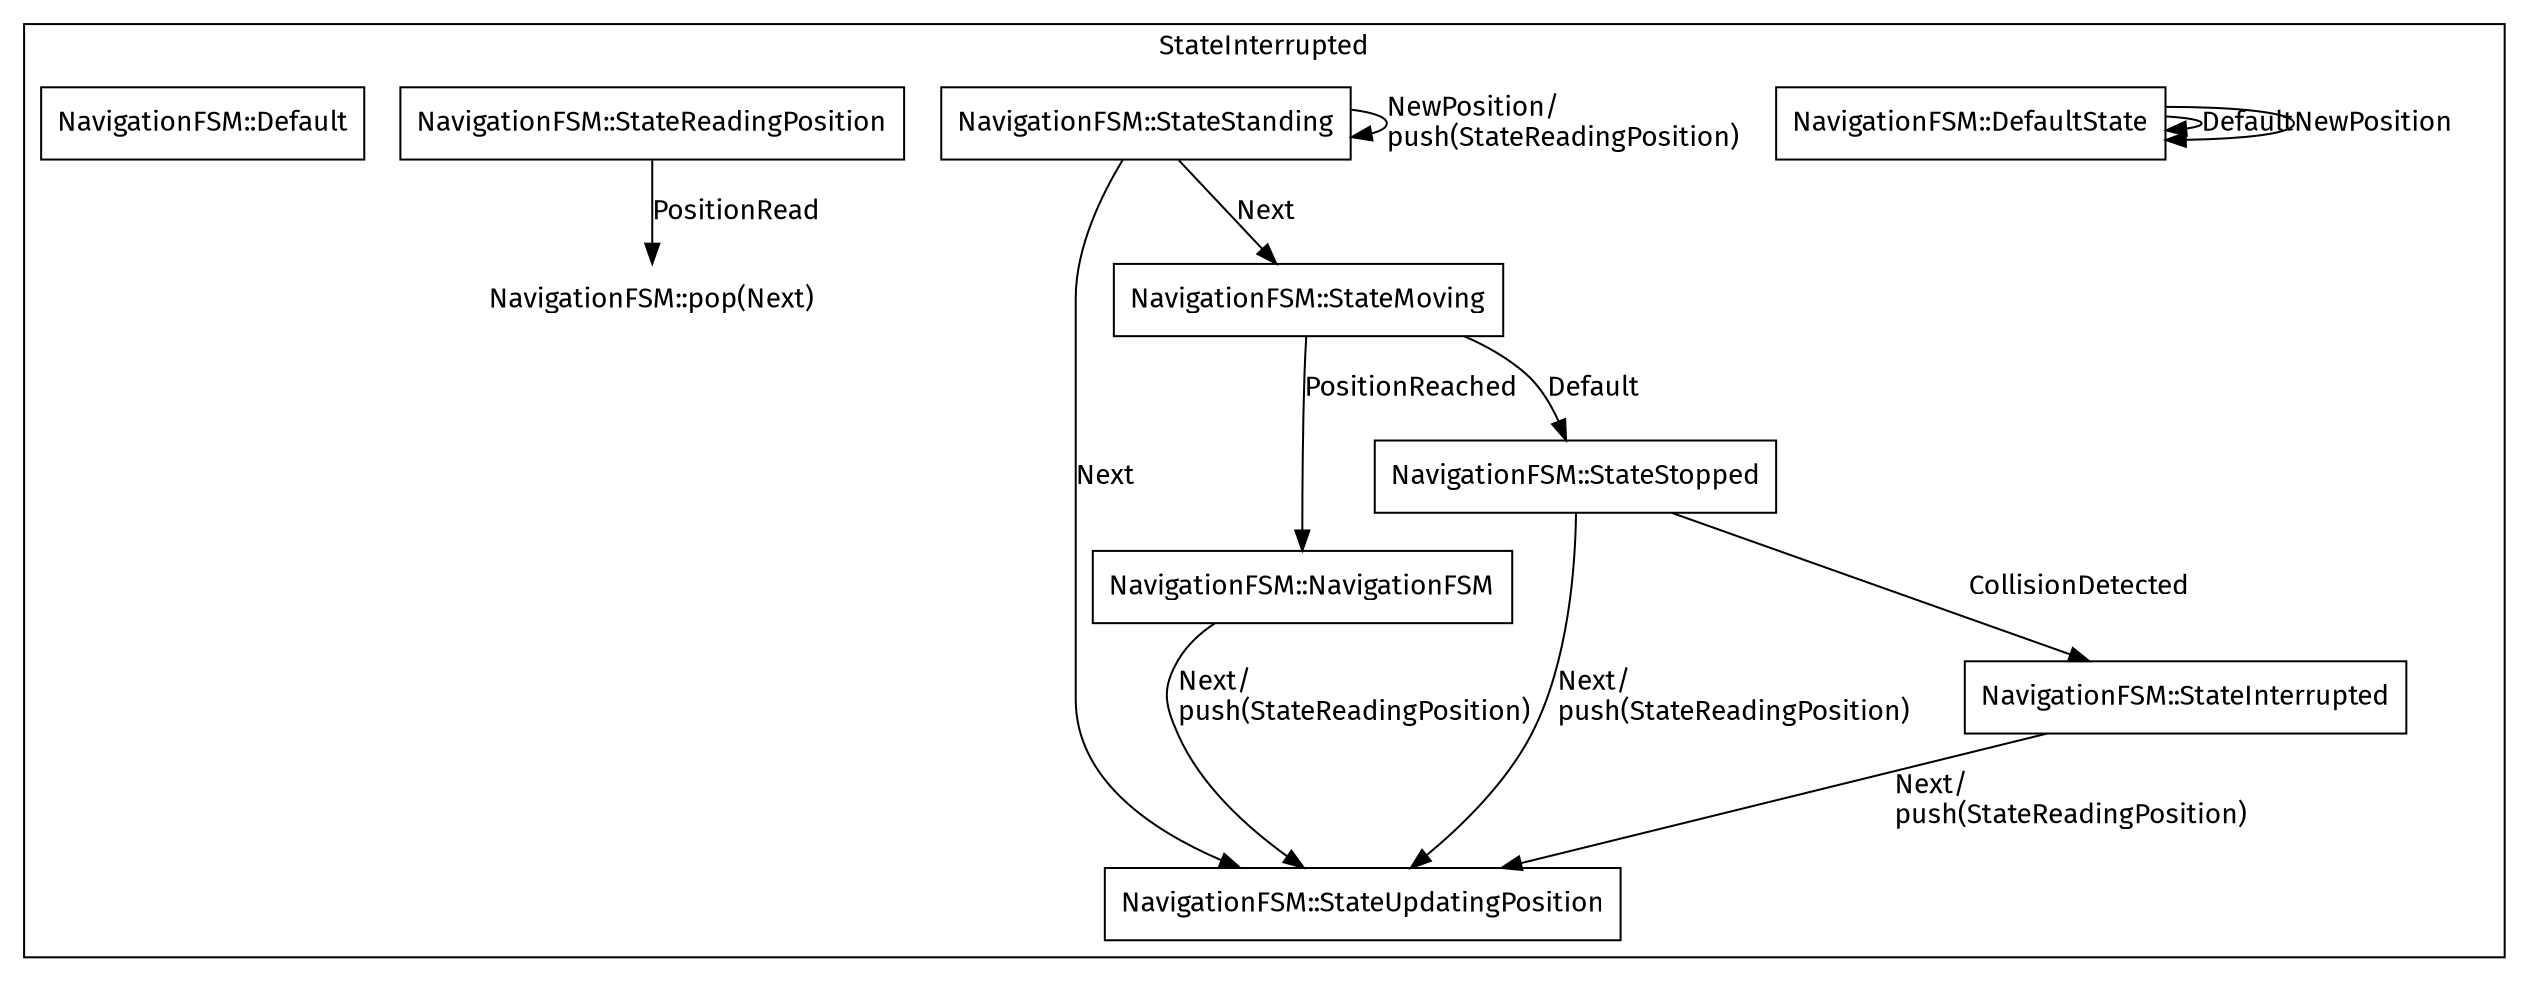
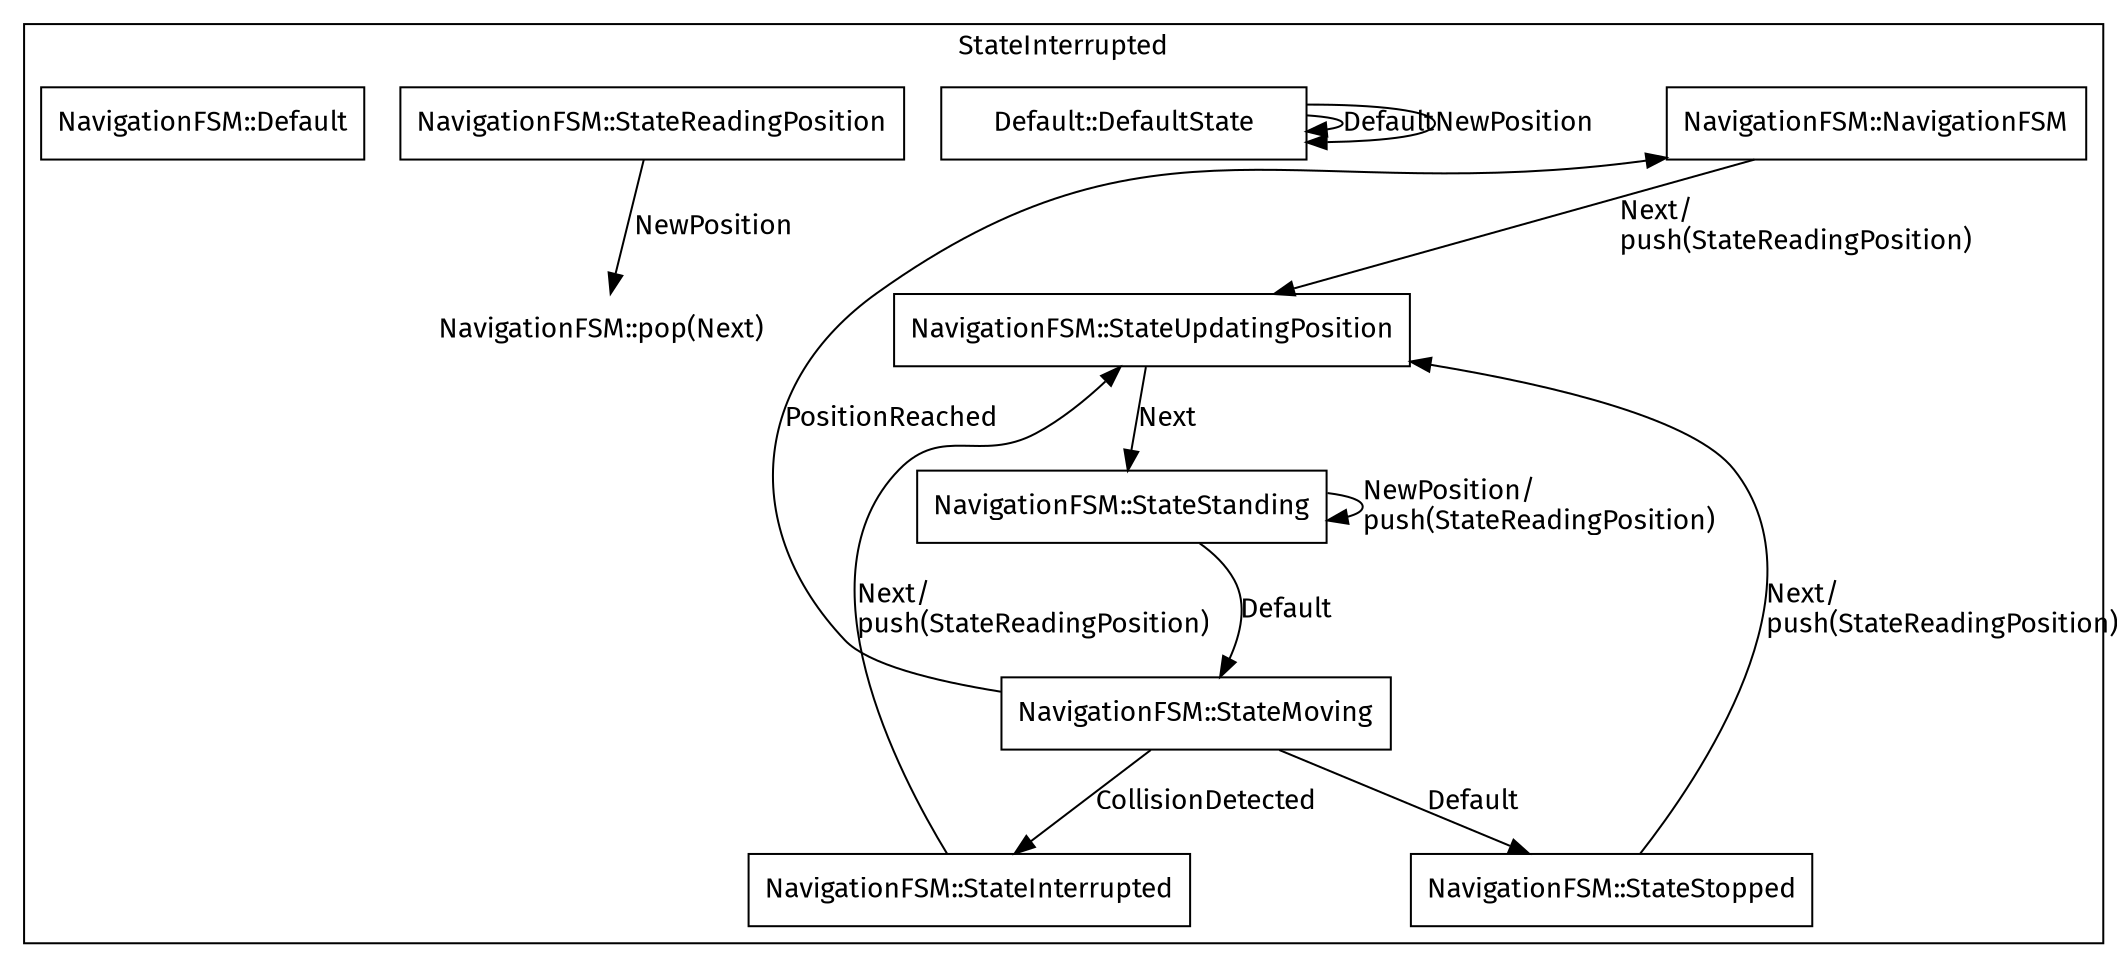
(1971, 123) -> (1124, 123)
(737, 212) -> (713, 227)
(1266, 212) -> (1286, 610)
(1076, 540) -> (1139, 409)
(1871, 584) -> (1091, 796)
